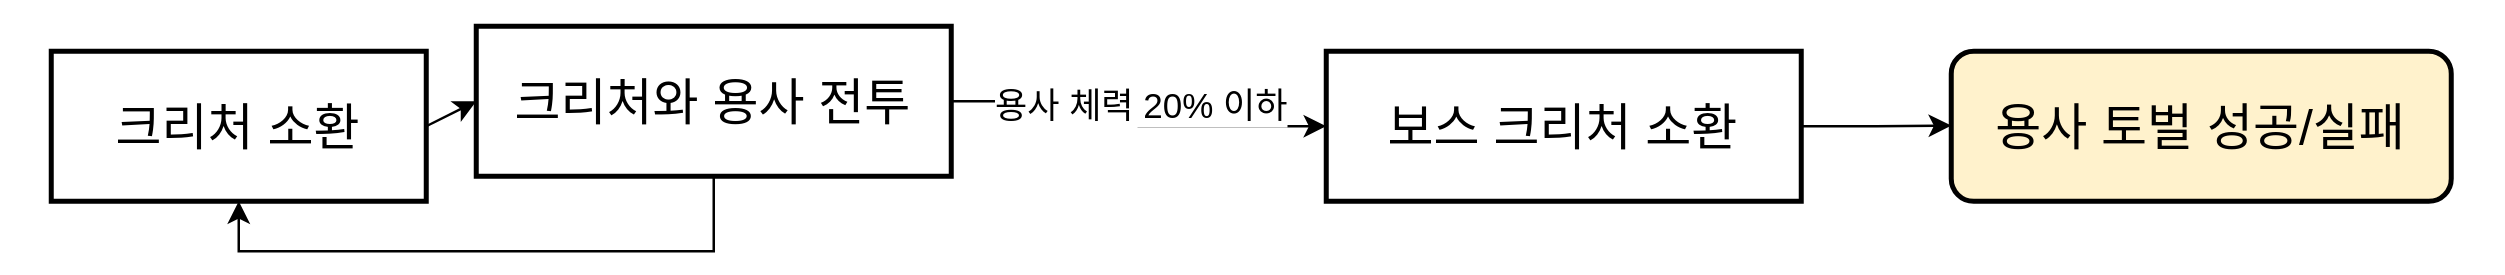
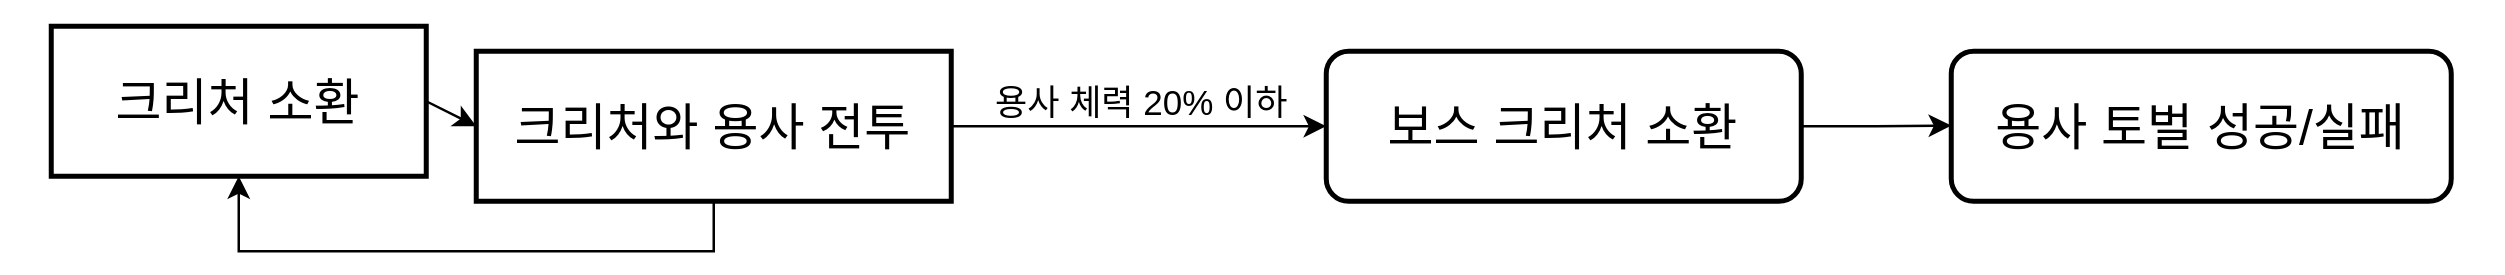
(714, 101) -> (714, 126)
(239, 126) -> (239, 101)
(1564, 126) -> (1564, 126)
(2201, 126) -> (2201, 126)
